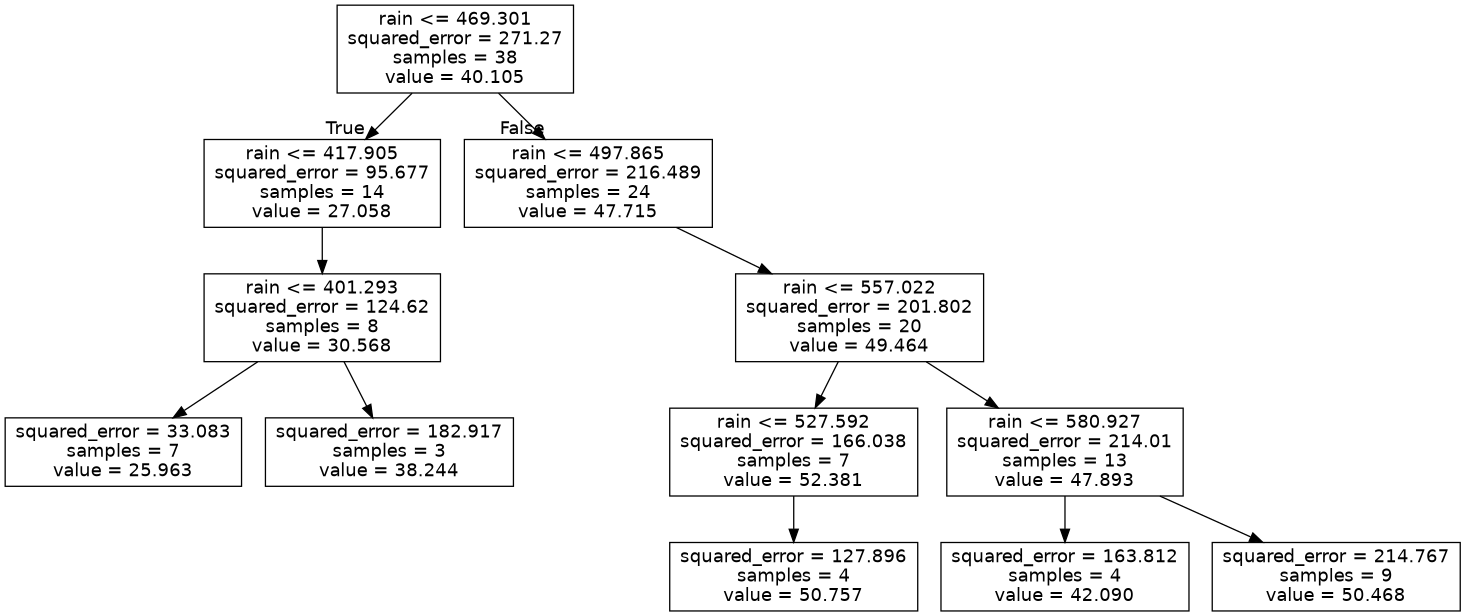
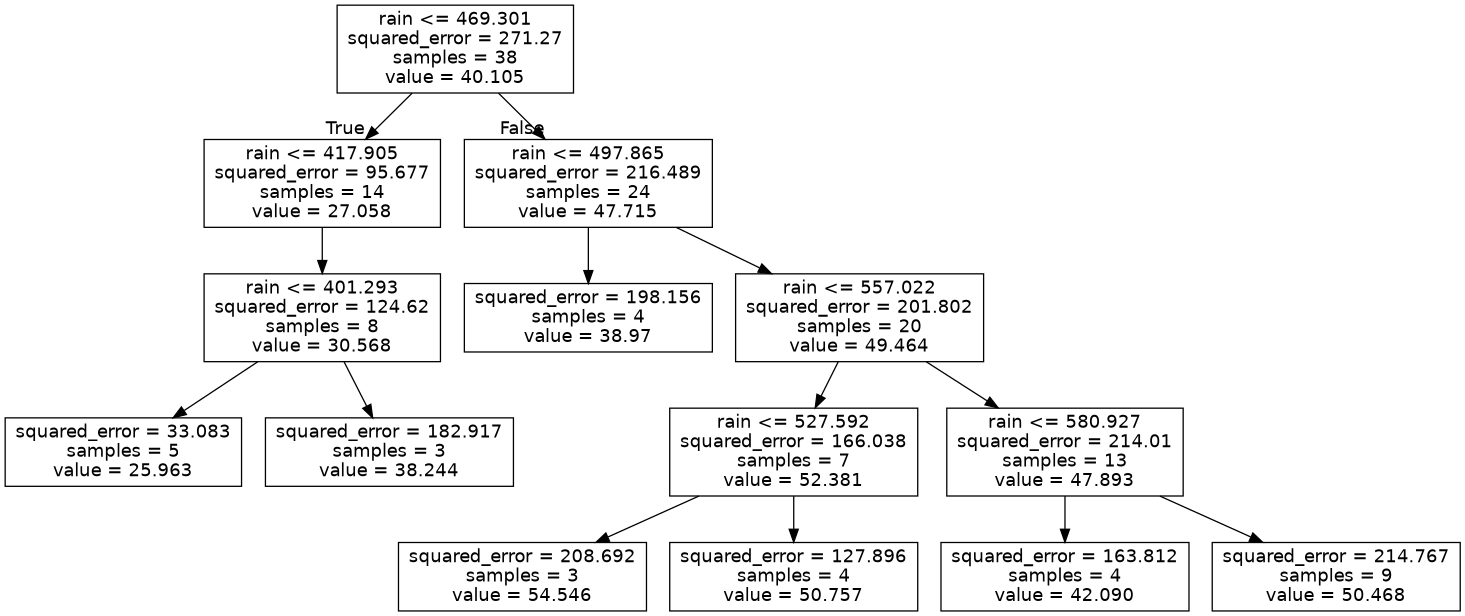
none -> (588, 318)
(123, 452) -> (123, 452)
none -> (522, 577)
